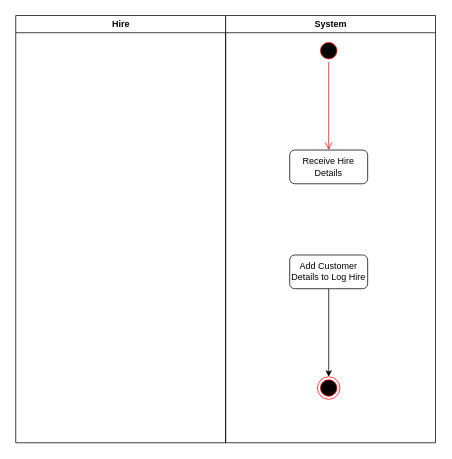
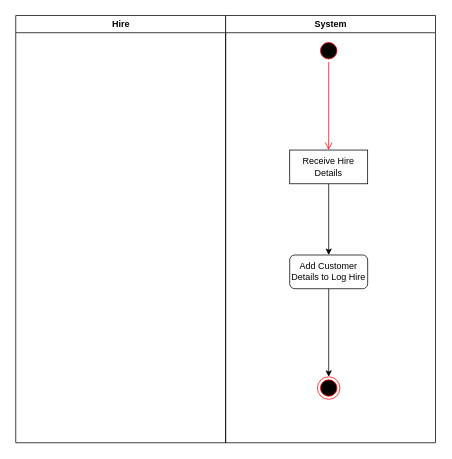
(329, 167) -> (329, 167)
none -> (329, 217)
